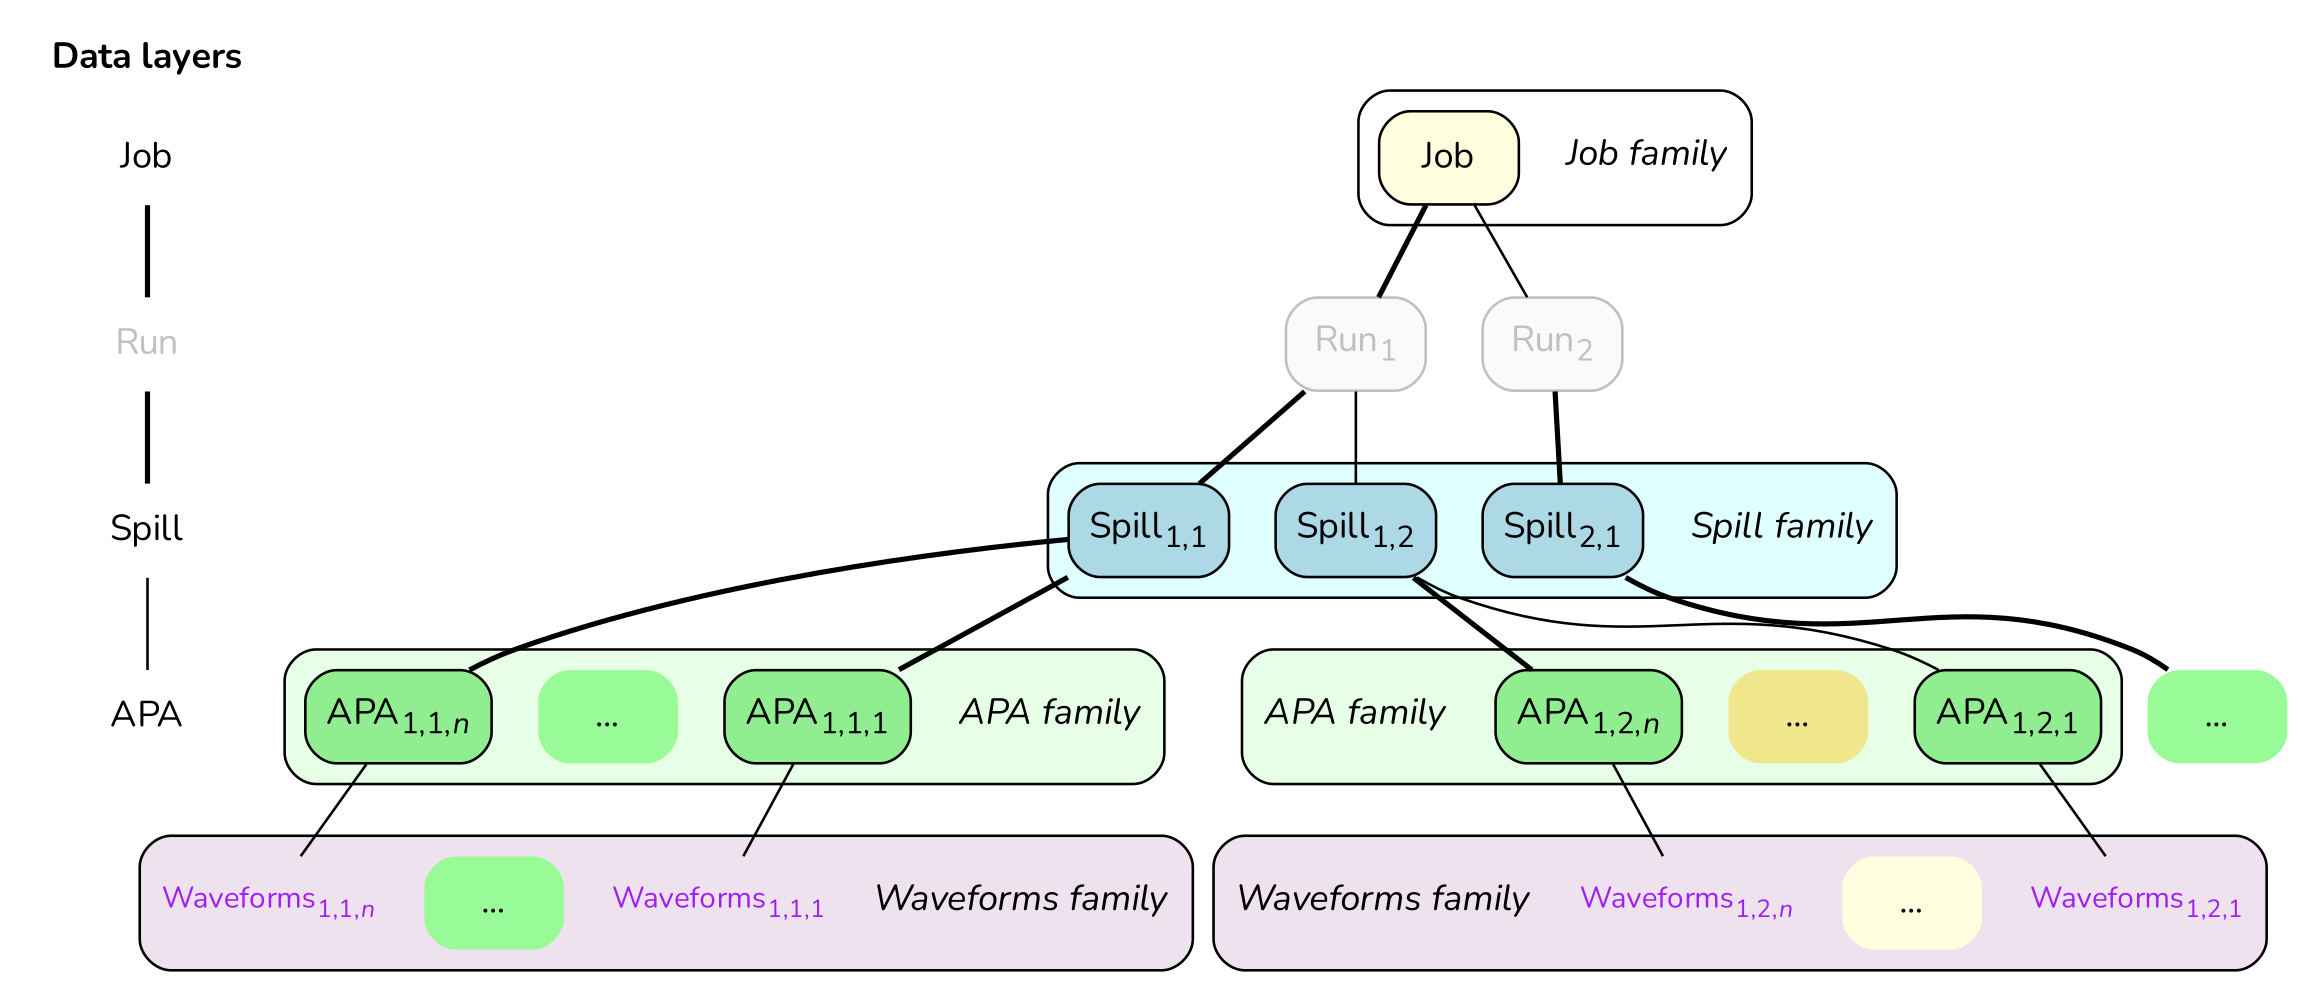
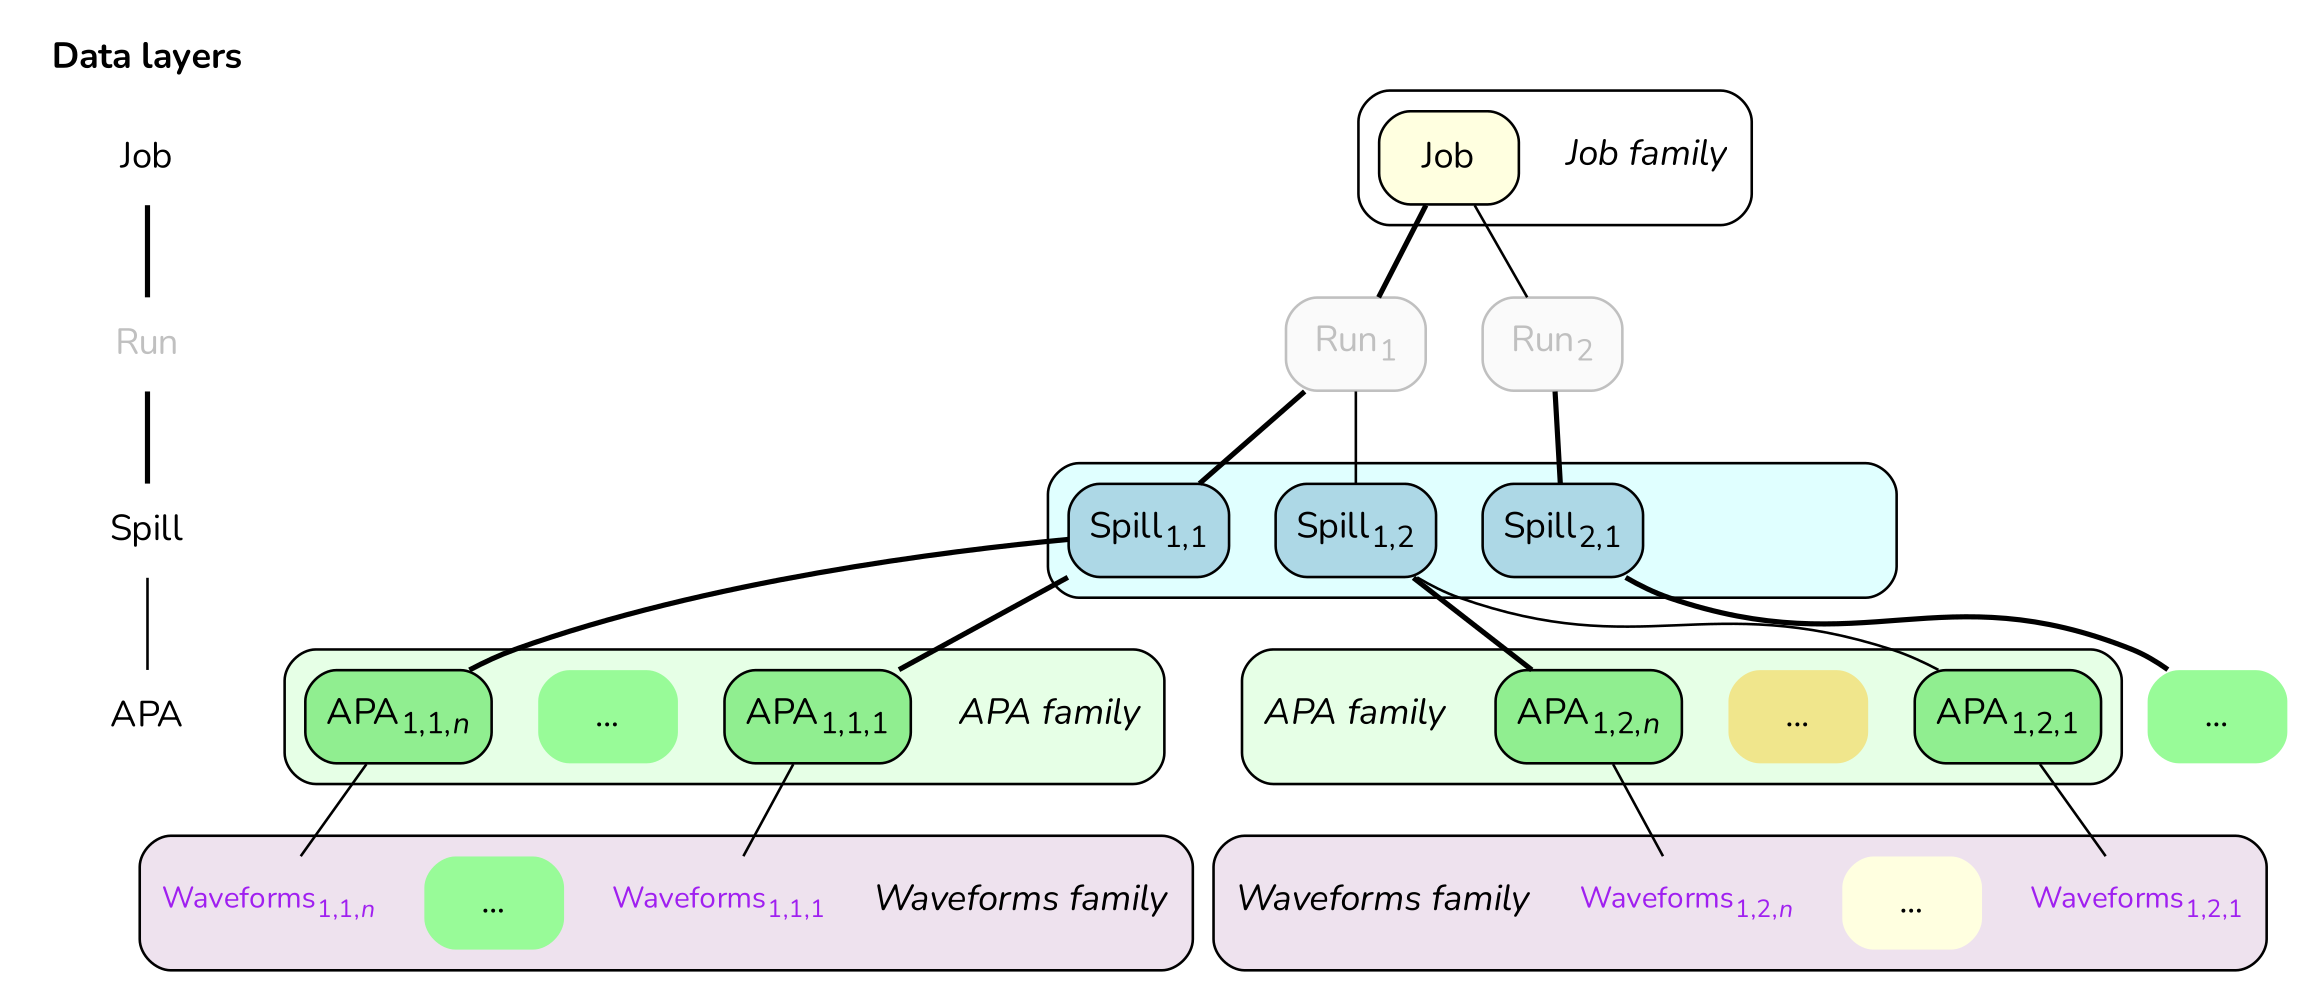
(1783, 530) -> none
